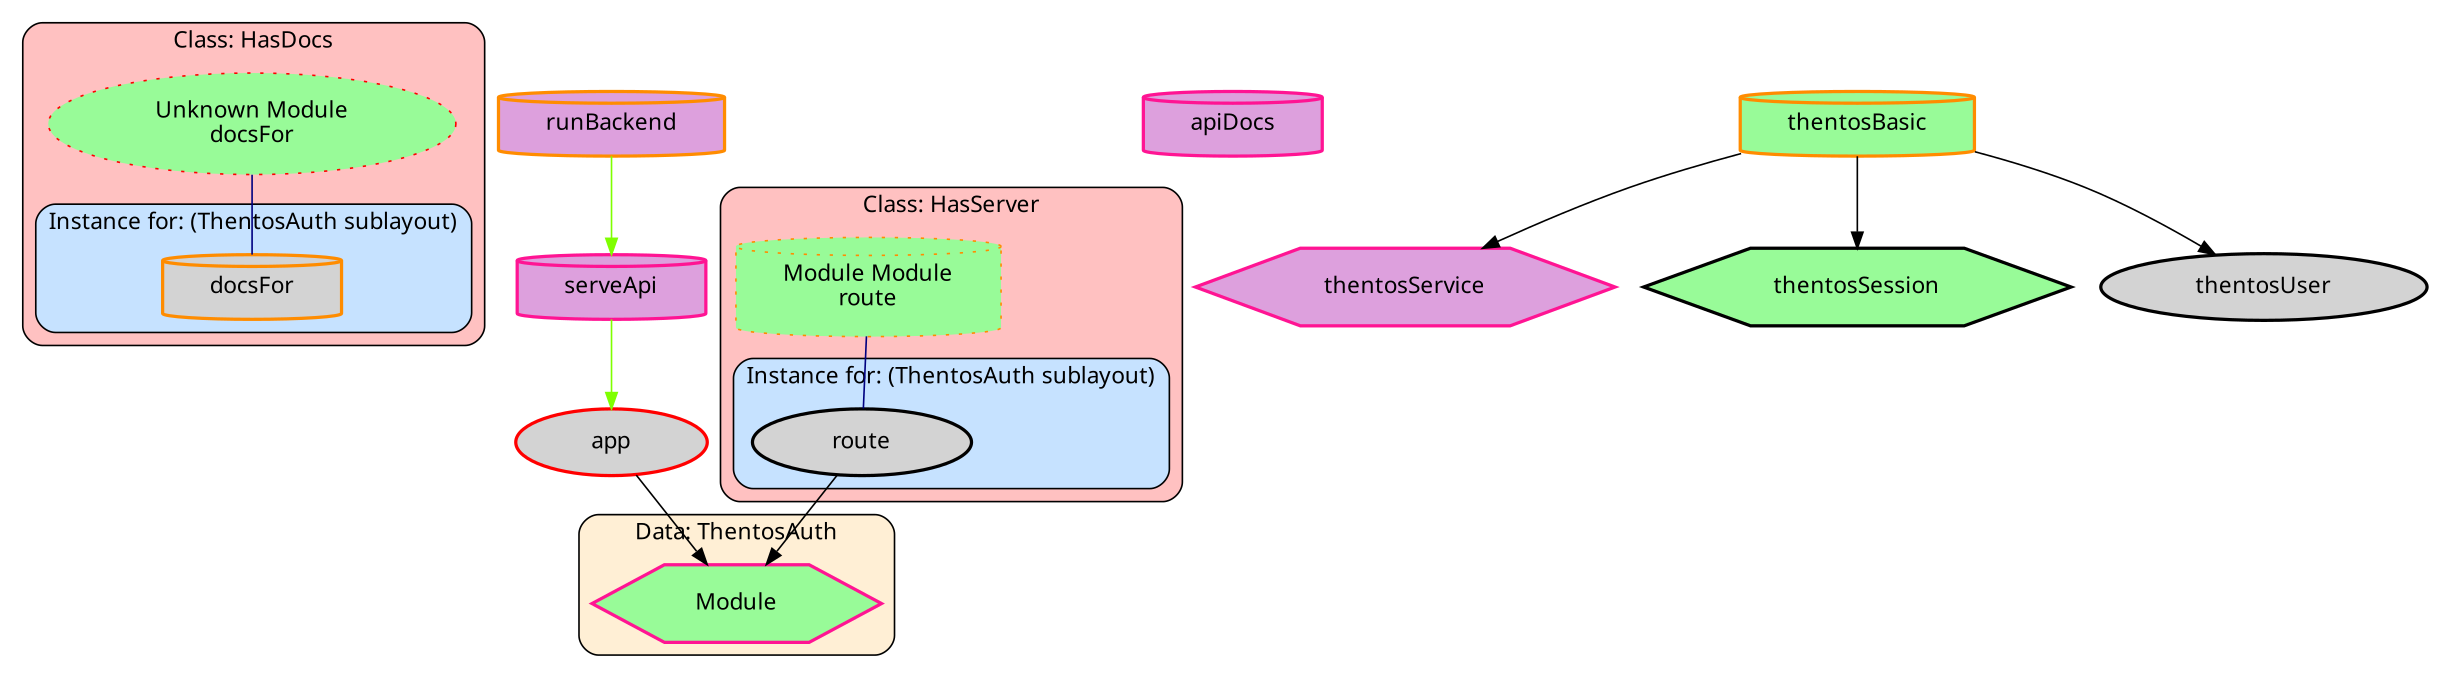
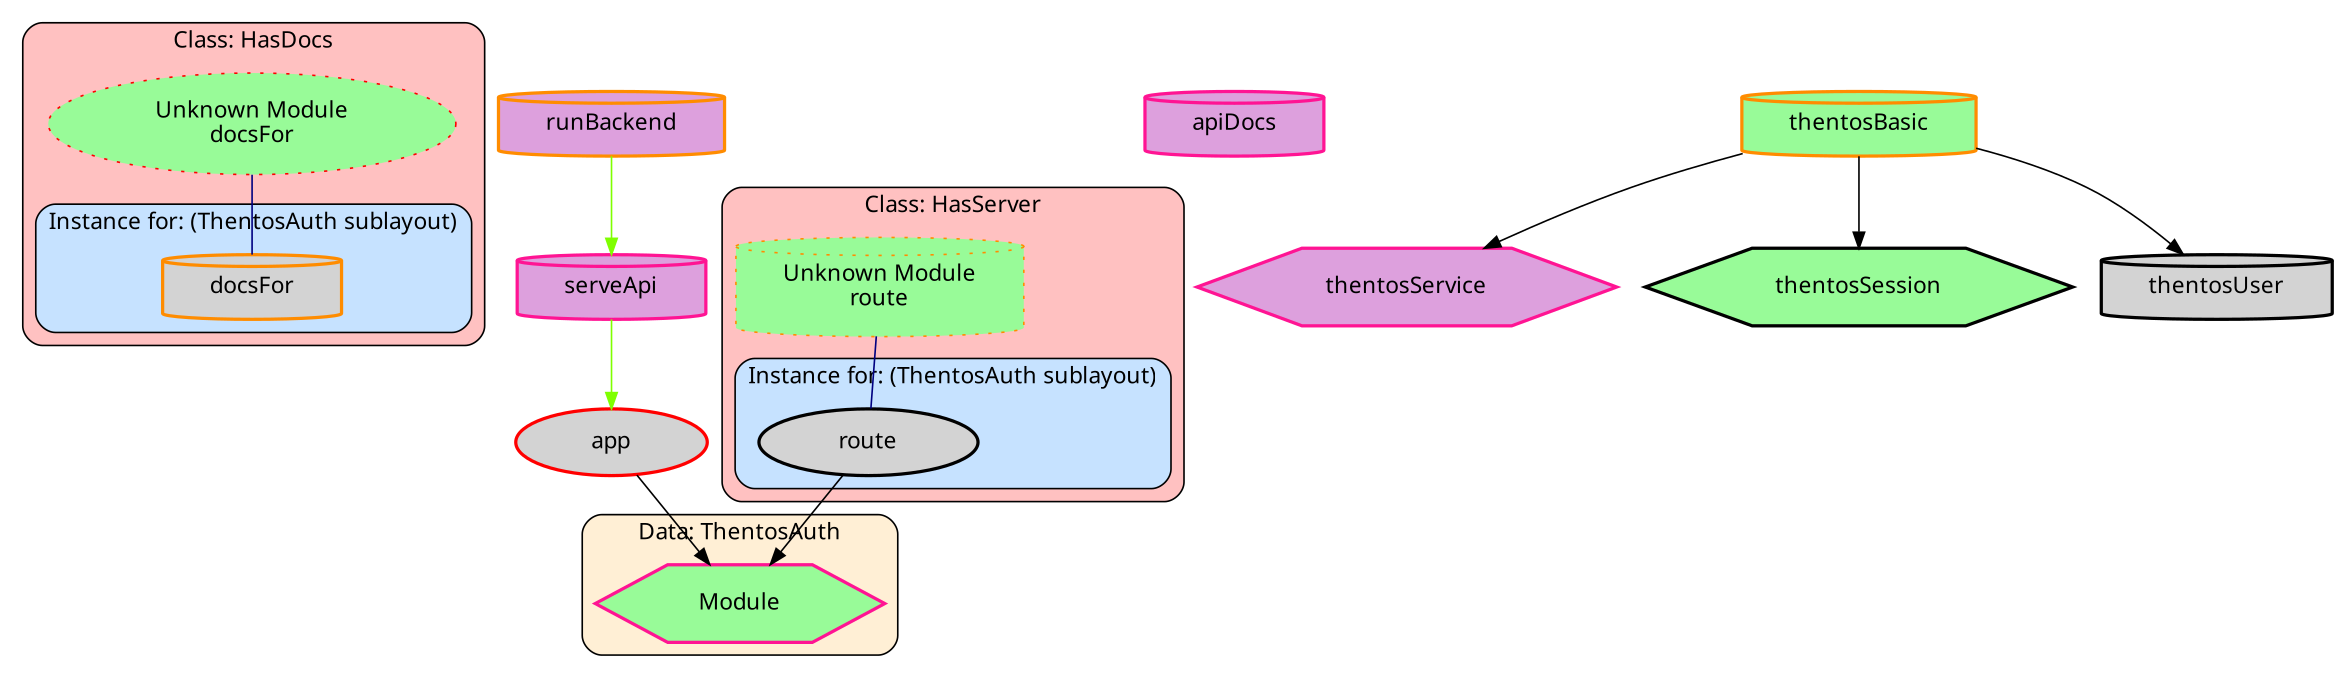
(868, 287) -> (880, 287)
(2264, 287) -> (2217, 287)
